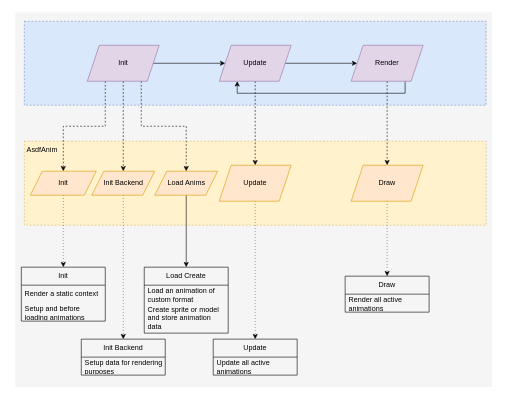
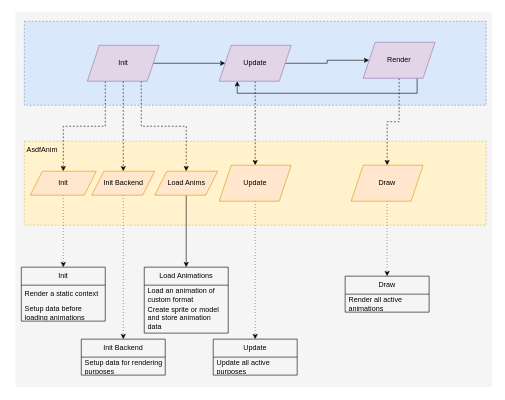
(387, 63) -> (399, 60)
(186, 276) -> (186, 276)
(64, 312) -> (64, 312)
(256, 366) -> (256, 366)
